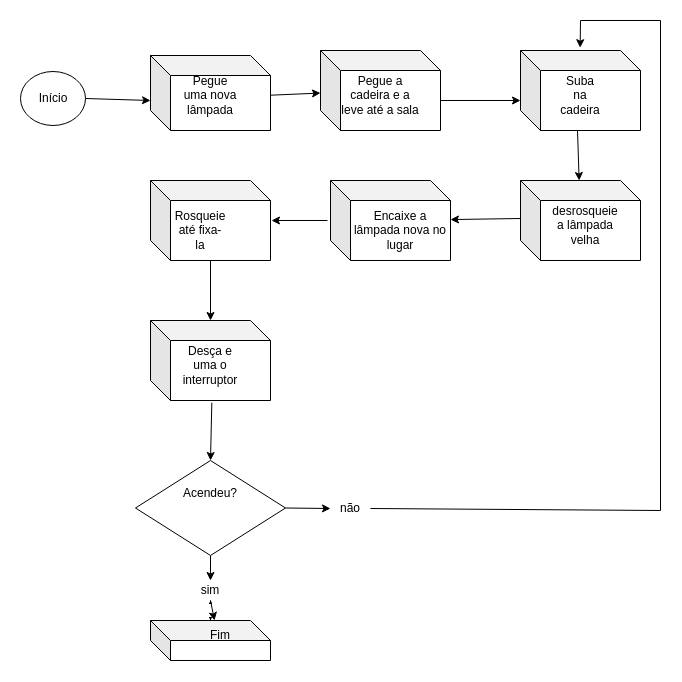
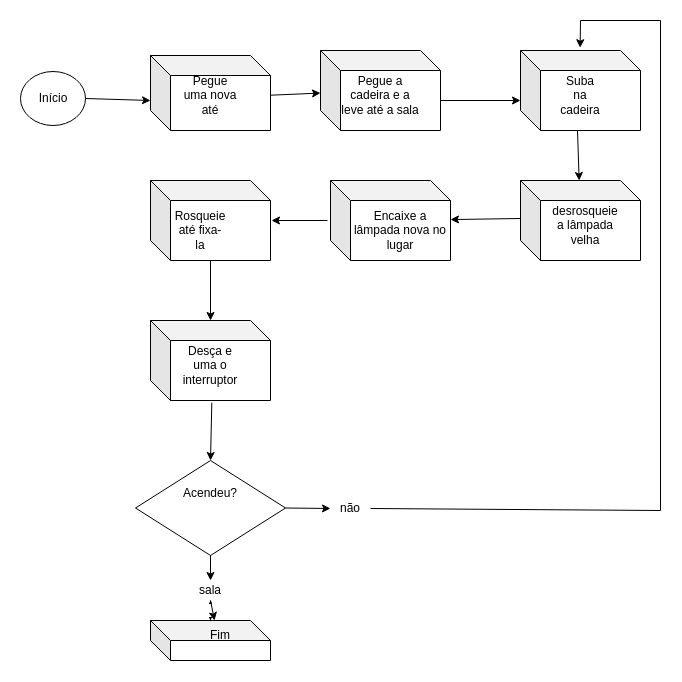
(211, 96) -> (211, 96)
(211, 591) -> (211, 591)
